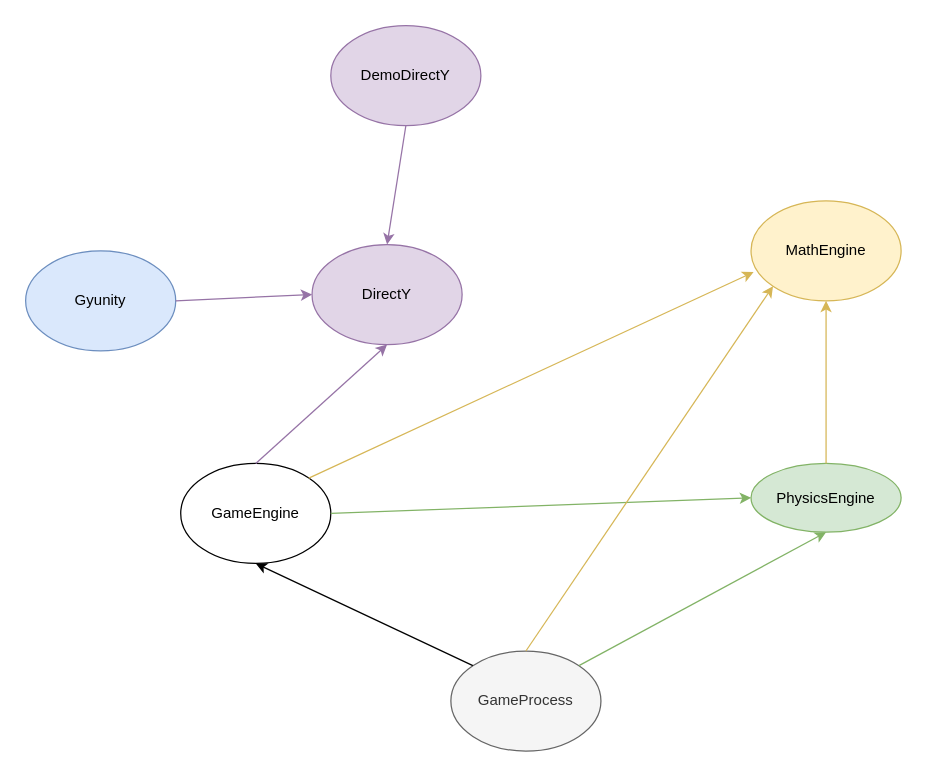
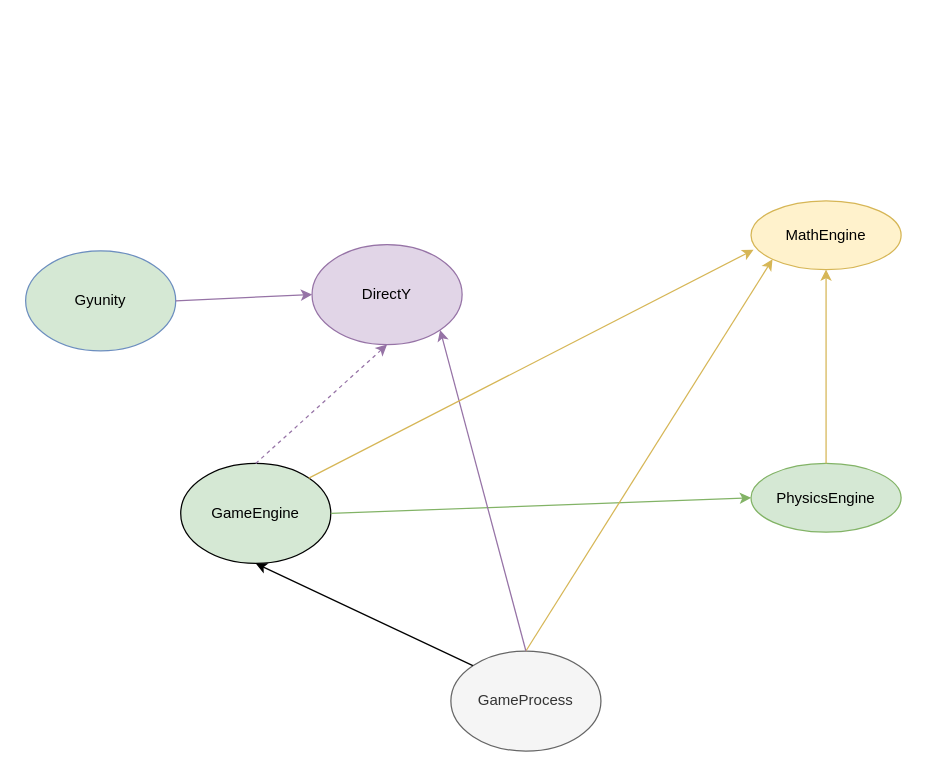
(406, 76) -> none
(397, 181) -> none
(826, 251) -> (826, 235)
(101, 301) -> (101, 301)
(318, 407) -> (318, 407)
none -> (483, 492)
(256, 513) -> (256, 513)
(699, 600) -> none
